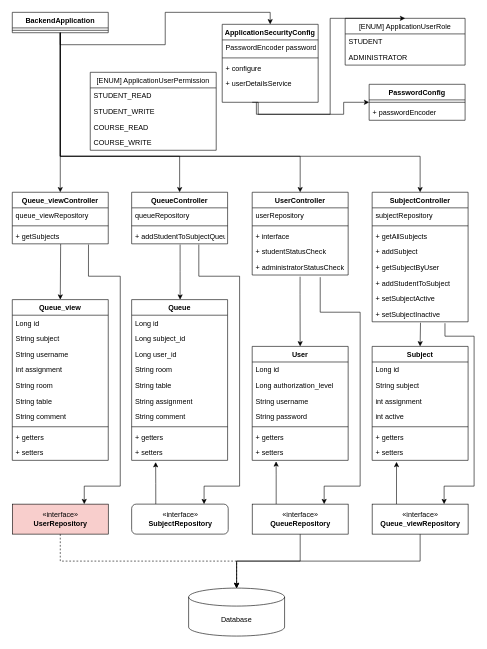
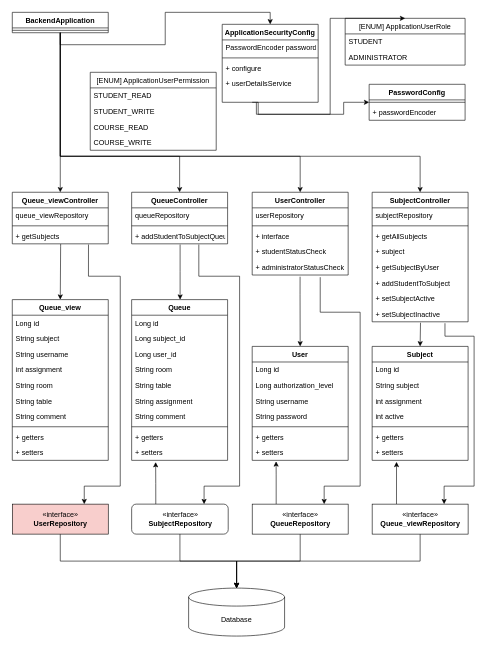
(399, 252) -> (393, 252)
none -> (180, 546)
(105, 561) -> (105, 561)
